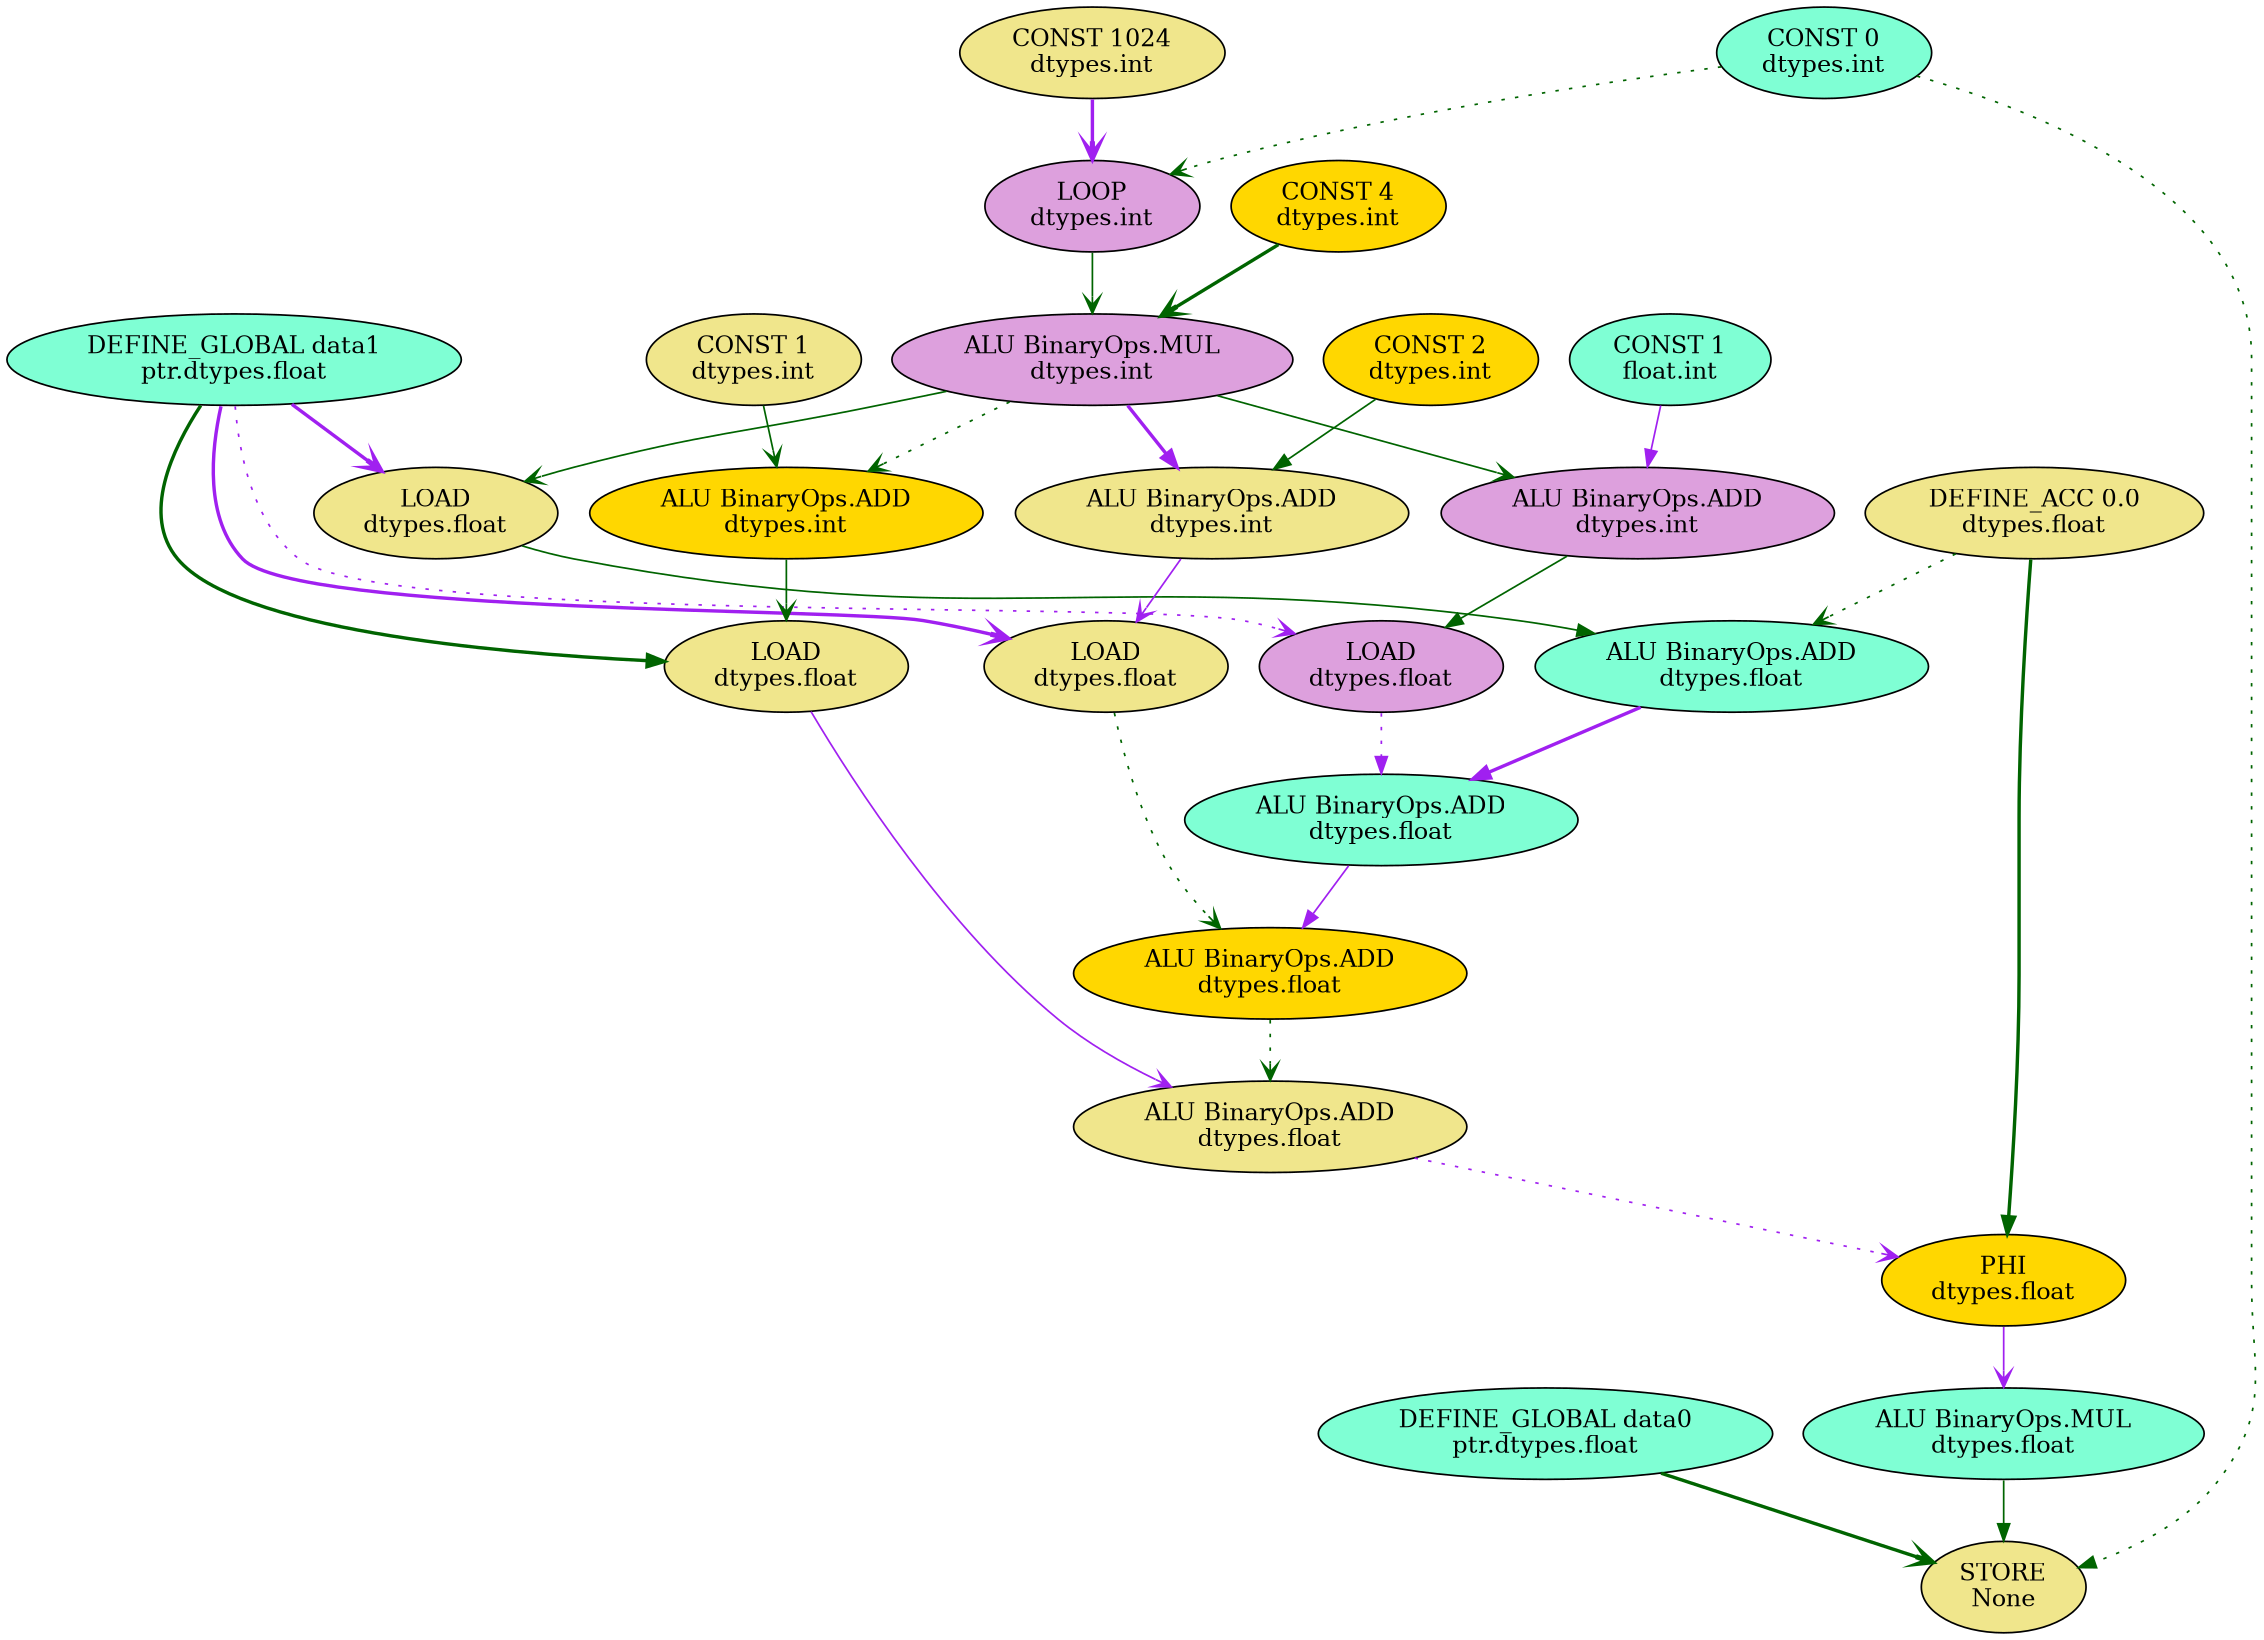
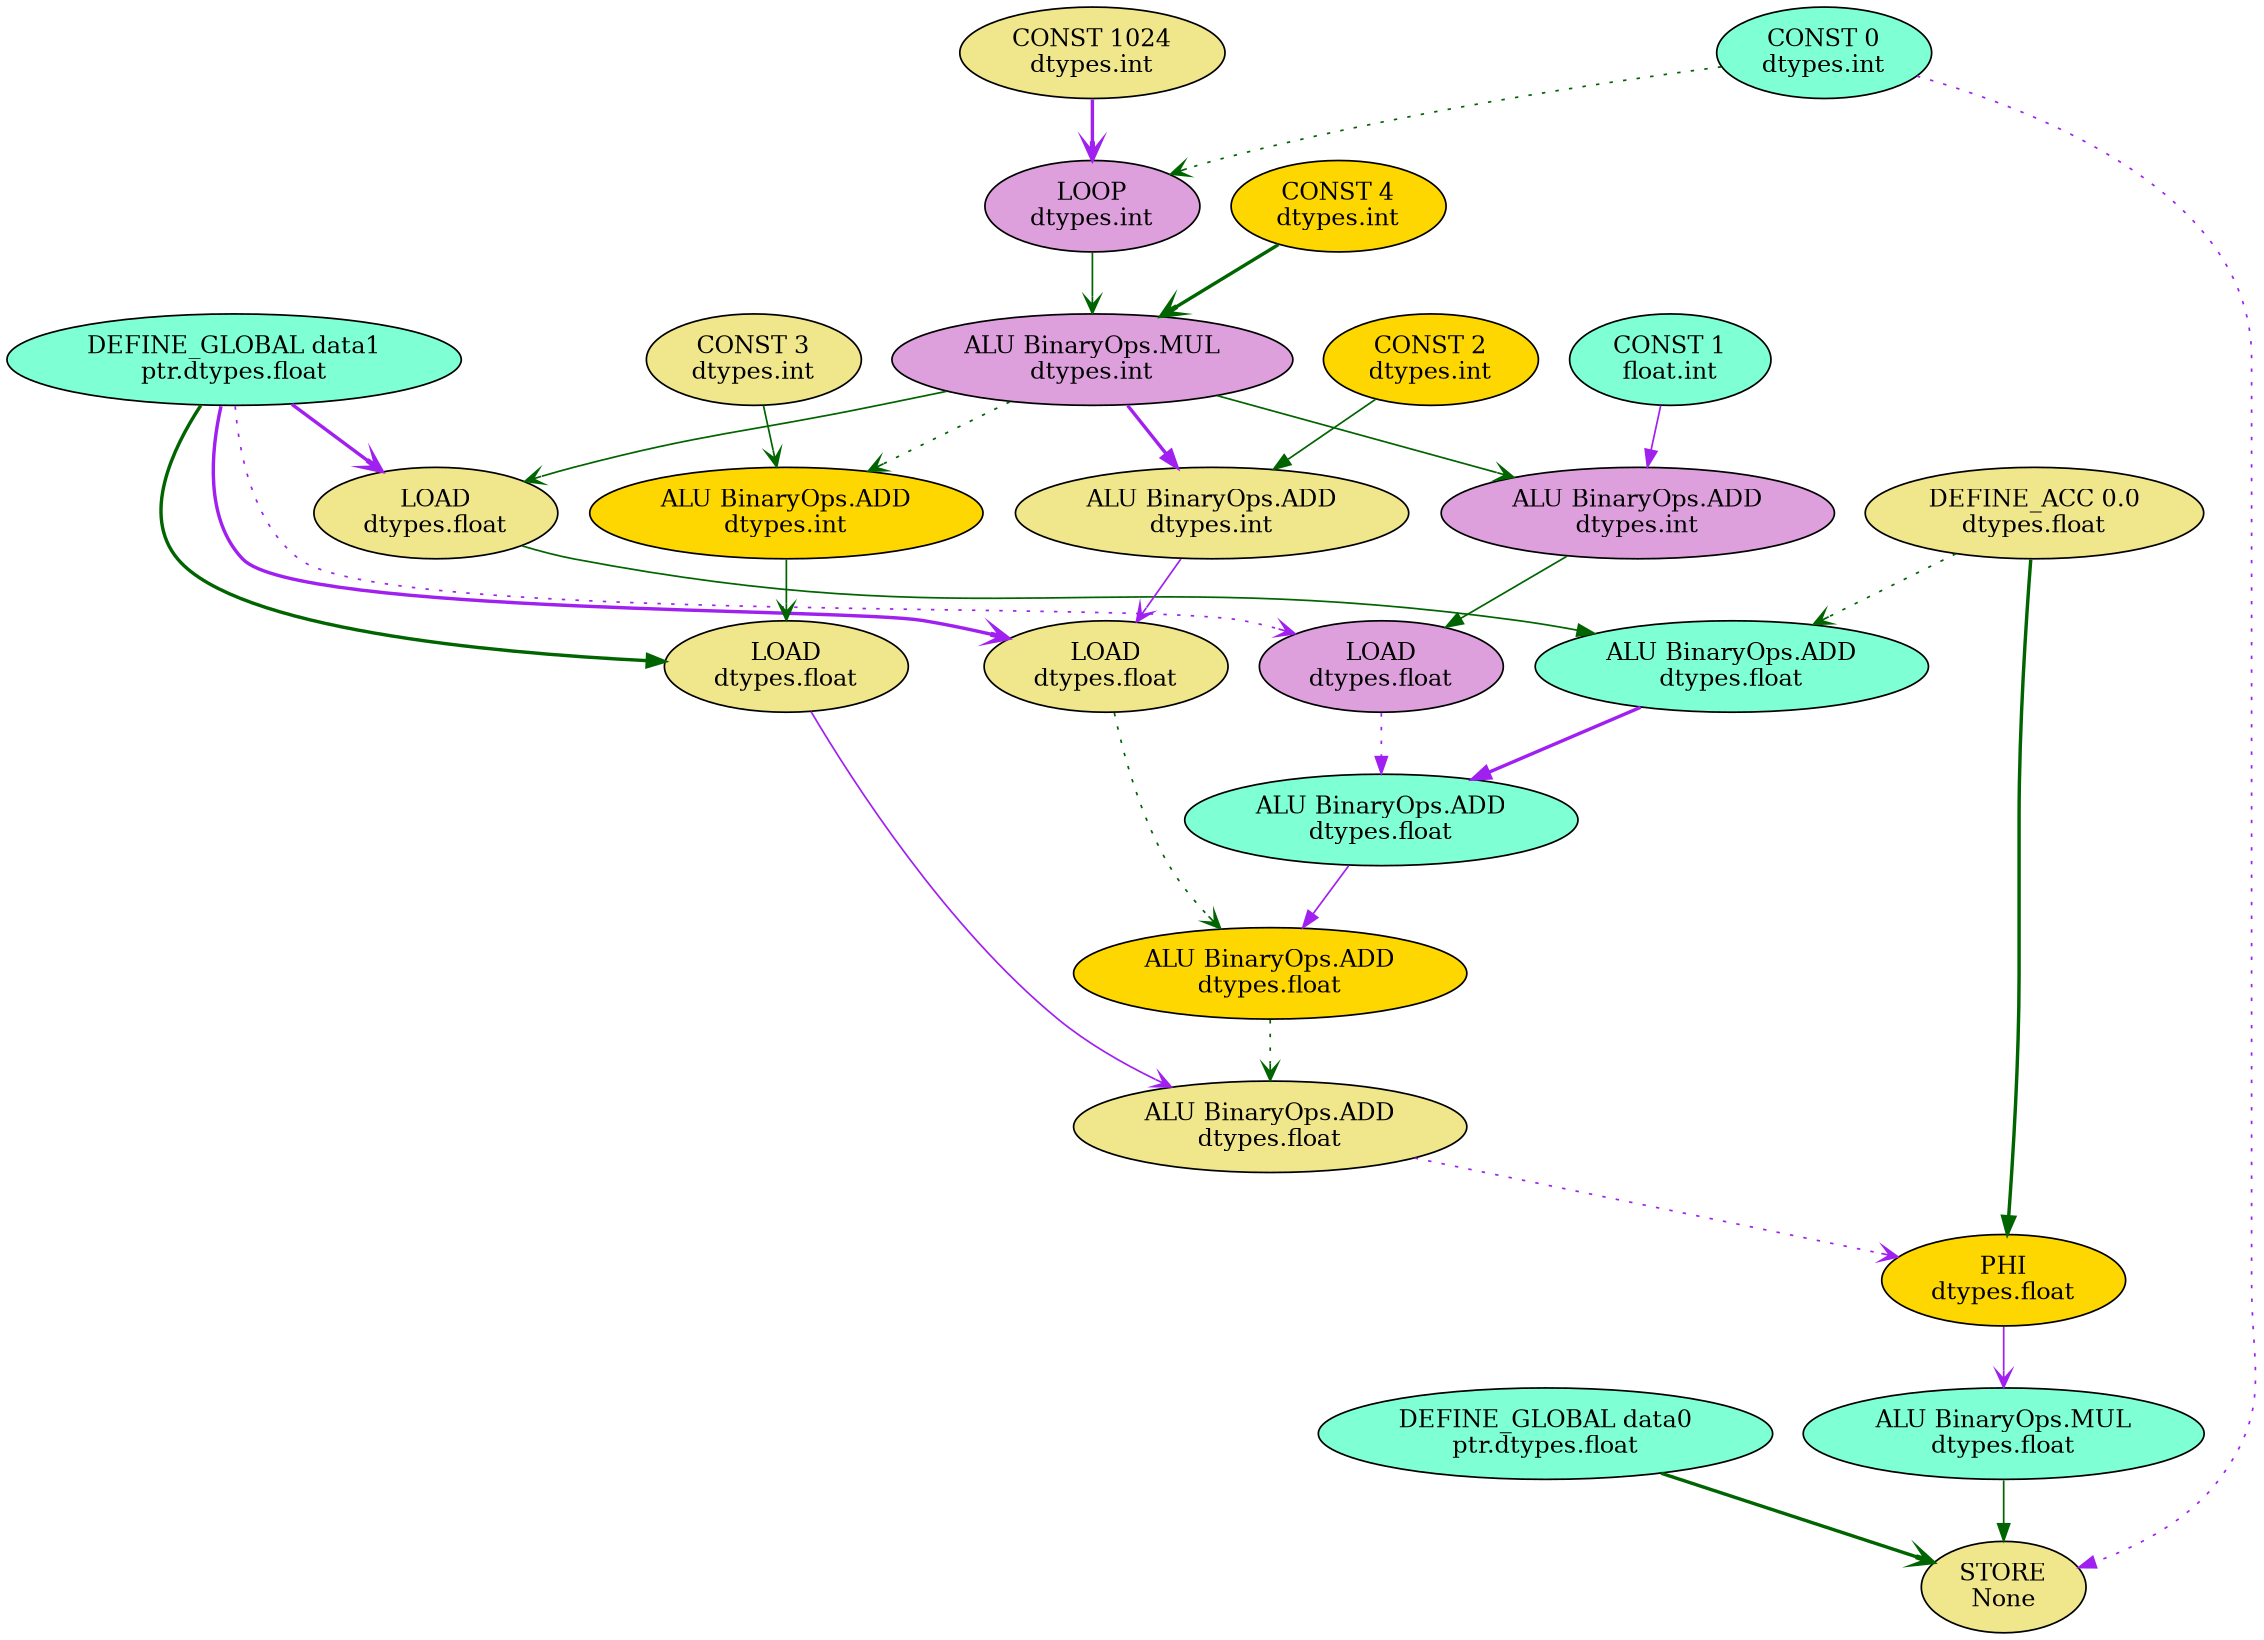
(754, 360) -> (754, 360)
(2252, 765) -> (2252, 765)
